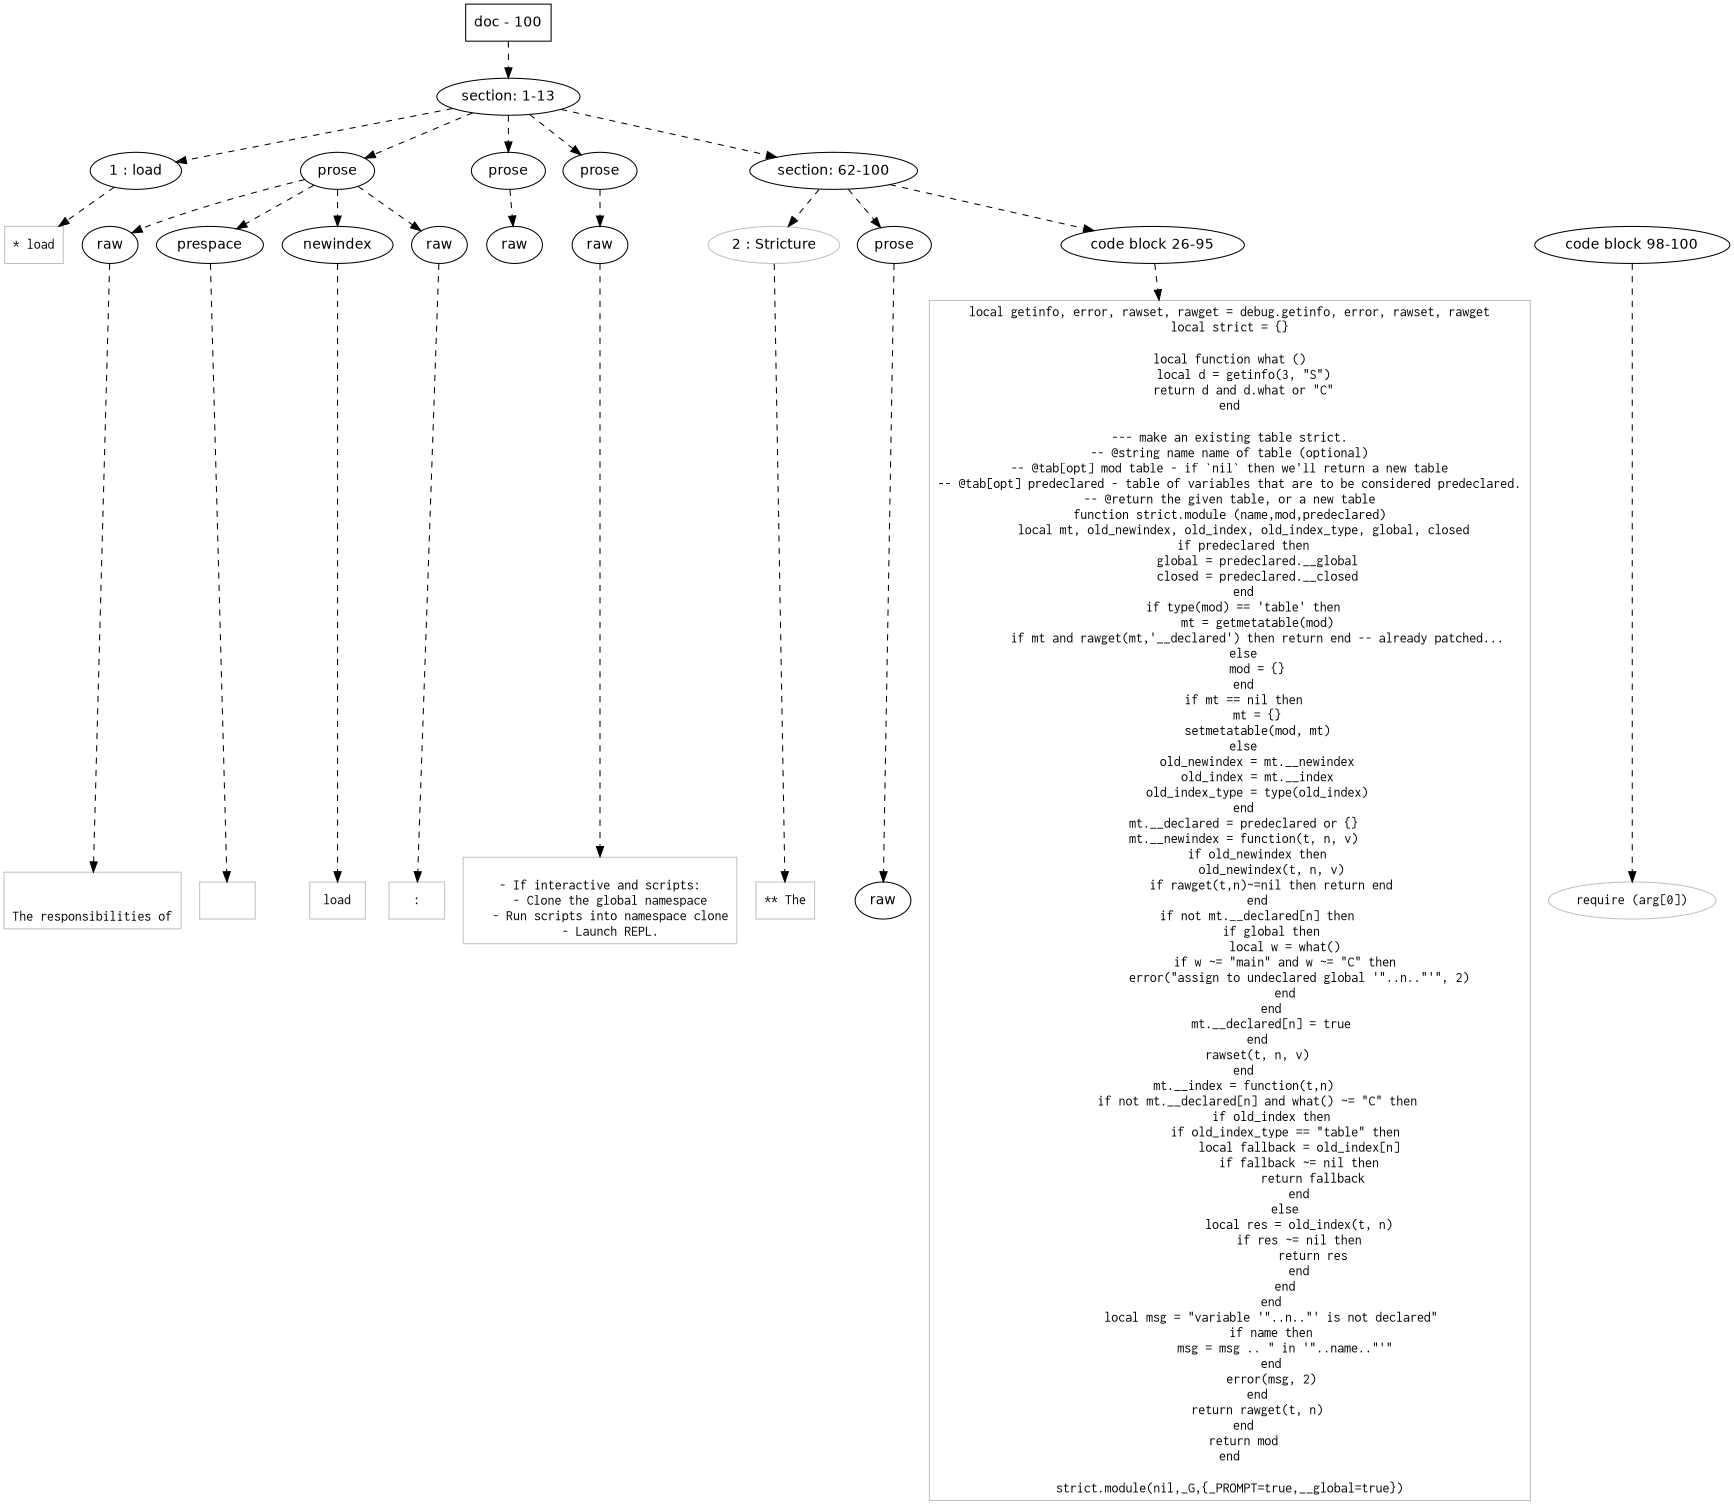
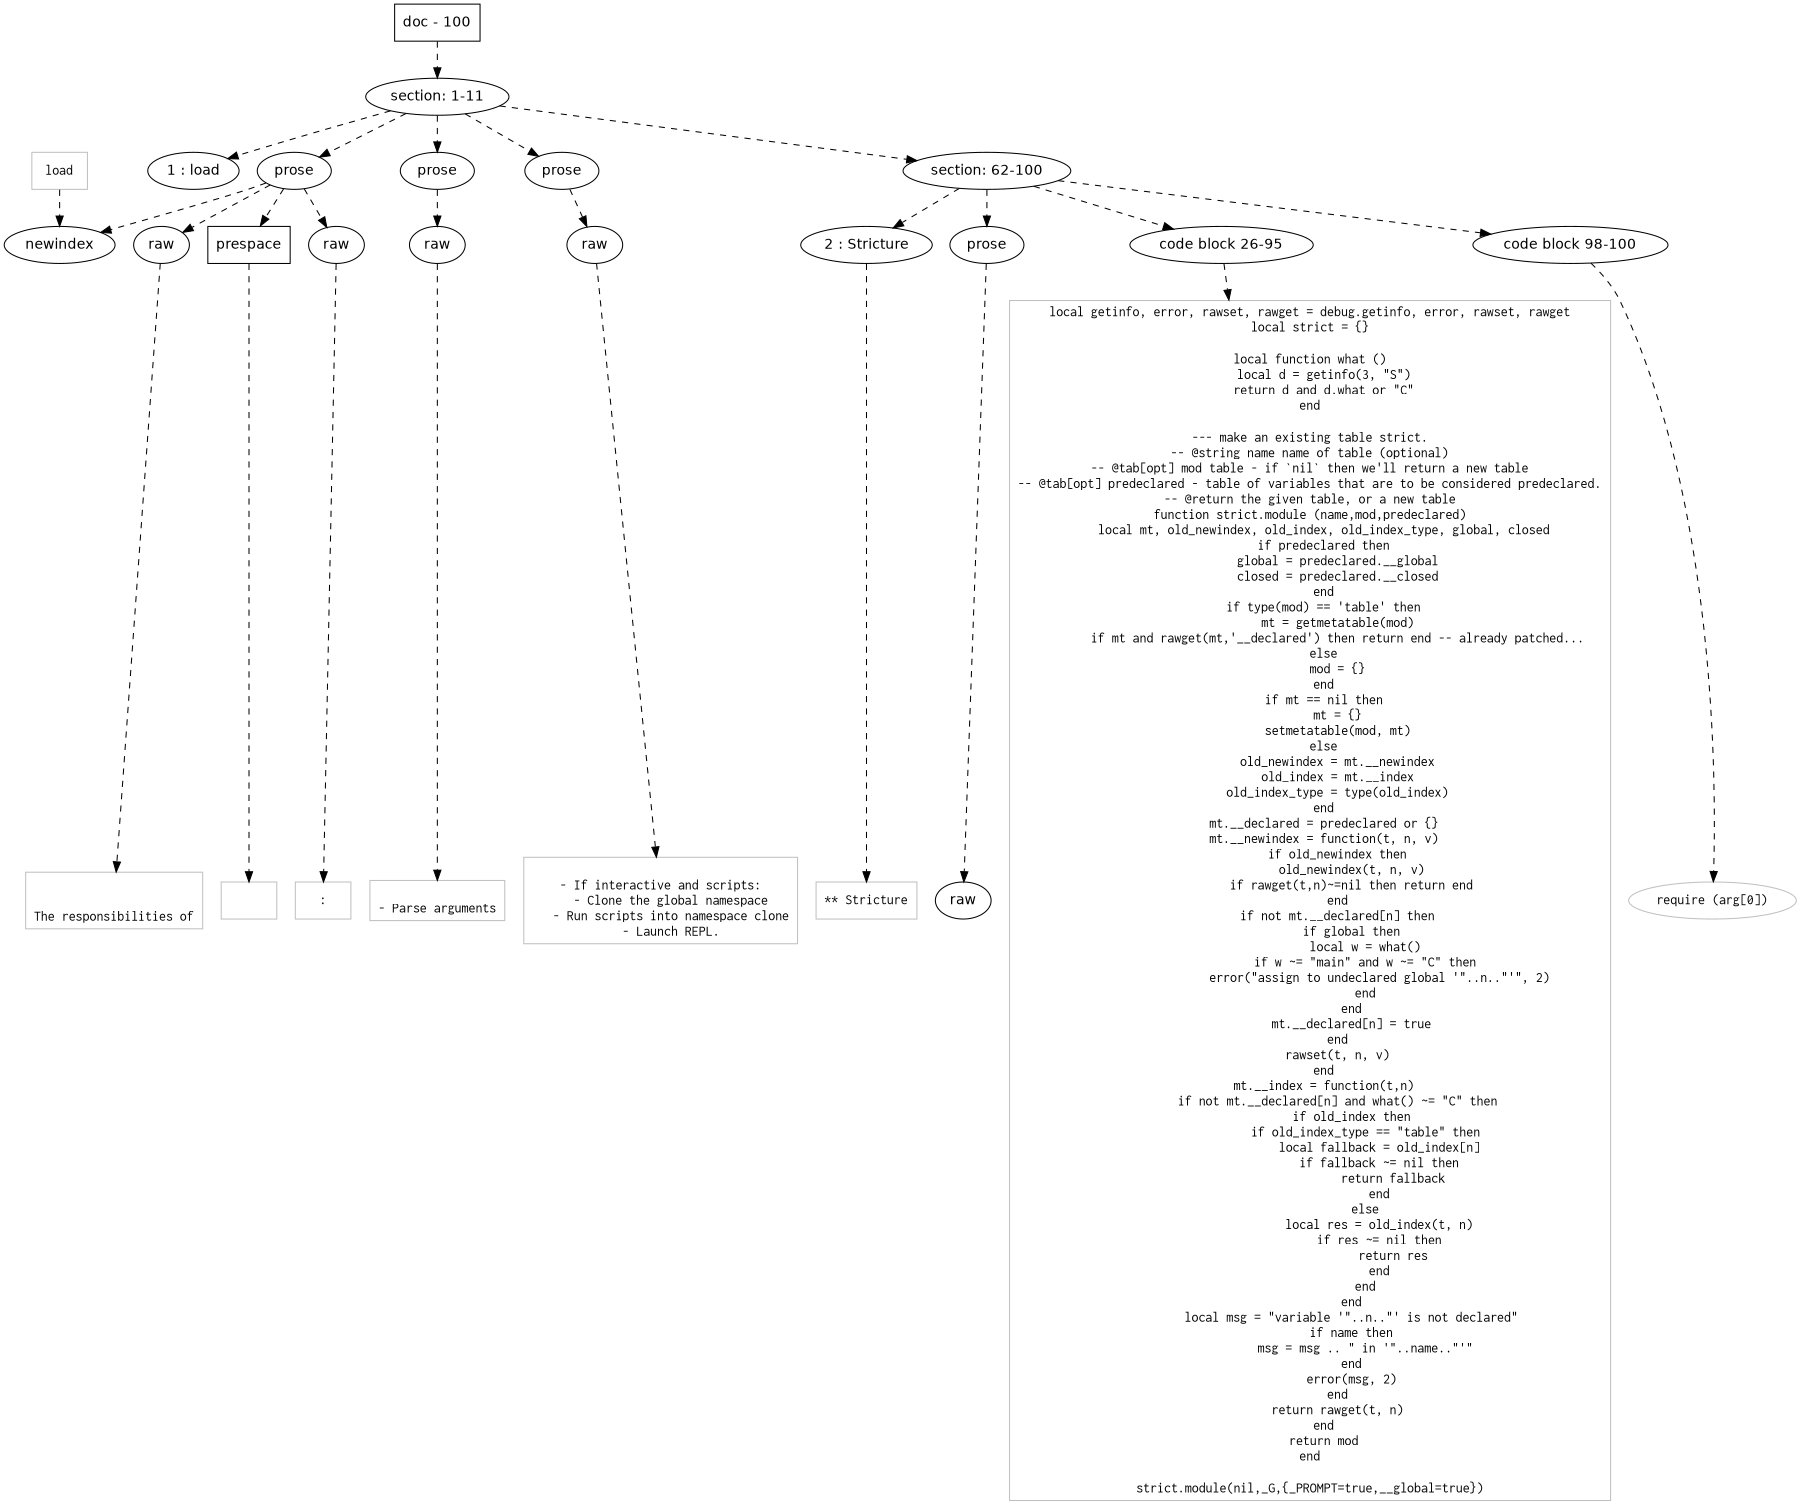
(508, 97) -> (437, 97)
none -> (1269, 207)
(34, 245) -> none
(210, 245) -> (249, 245)
(774, 245) -> (867, 245)
(338, 568) -> (60, 203)
none -> (437, 901)
(785, 901) -> (867, 901)
